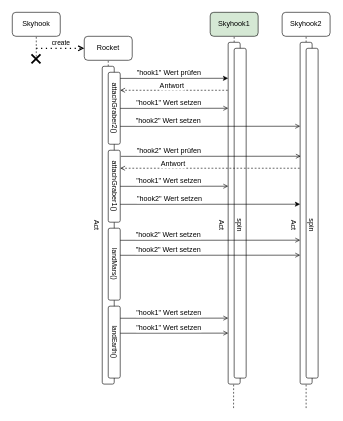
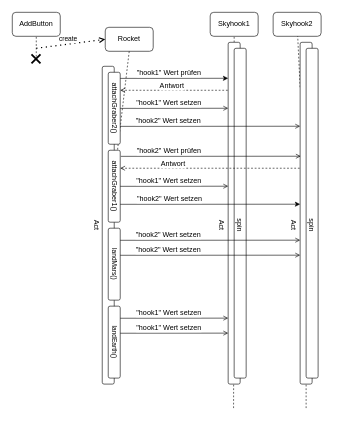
(36, 24) -> (36, 24)
(234, 24) -> (234, 24)
(306, 24) -> (297, 24)
(108, 48) -> (129, 39)
